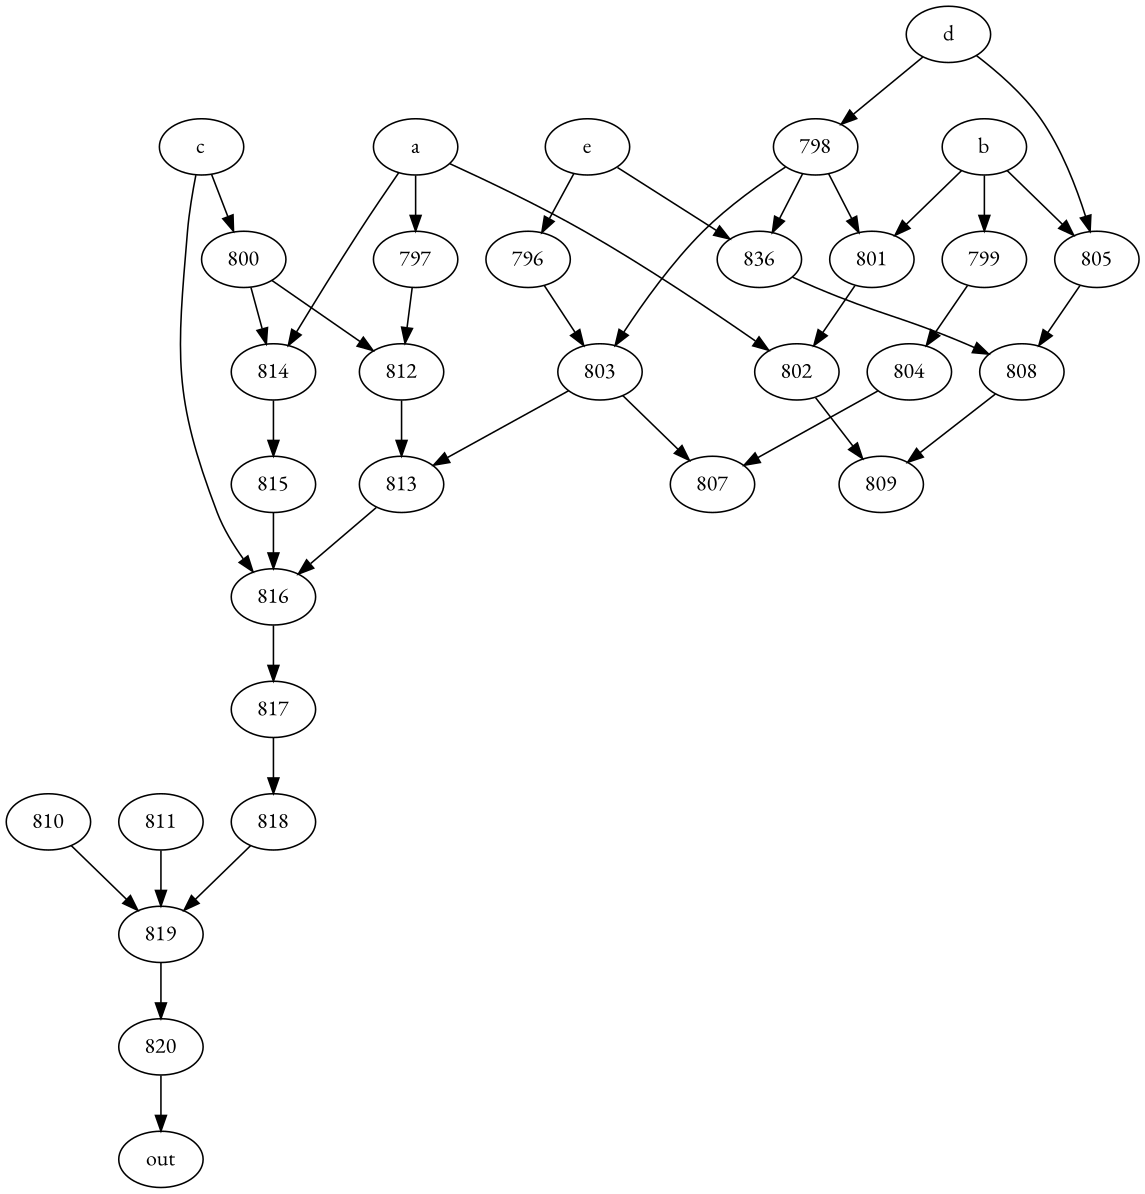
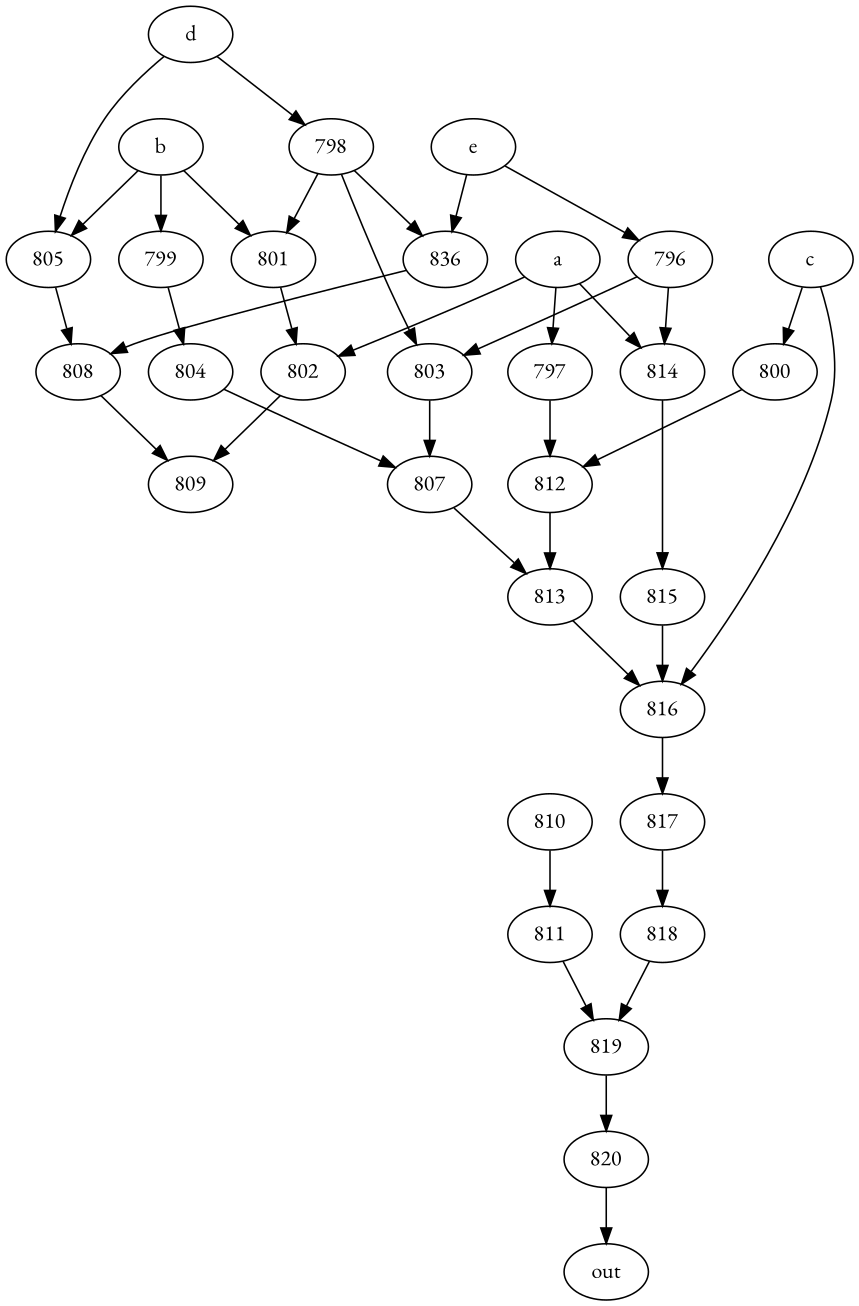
(257, 308) -> (667, 308)
(508, 424) -> (484, 535)
(99, 873) -> (550, 870)
